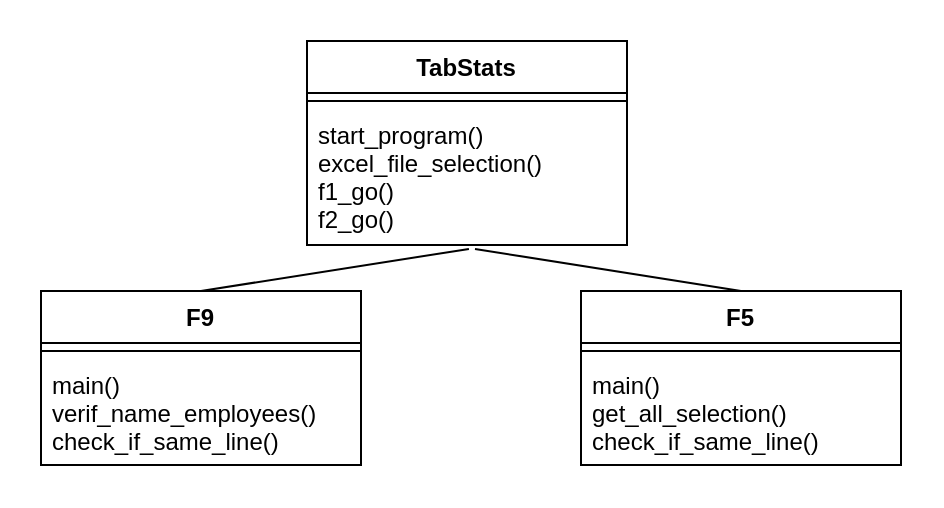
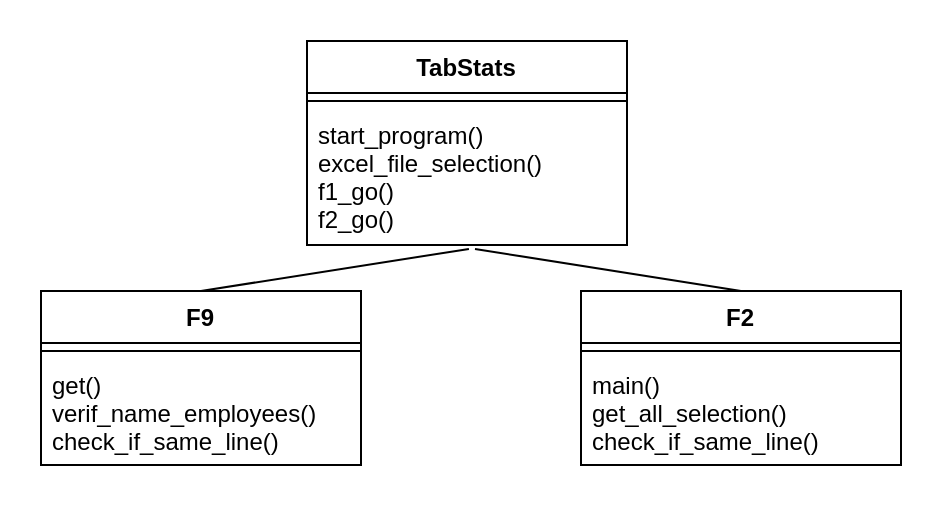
(740, 318) -> (740, 318)
(89, 386) -> (86, 386)
